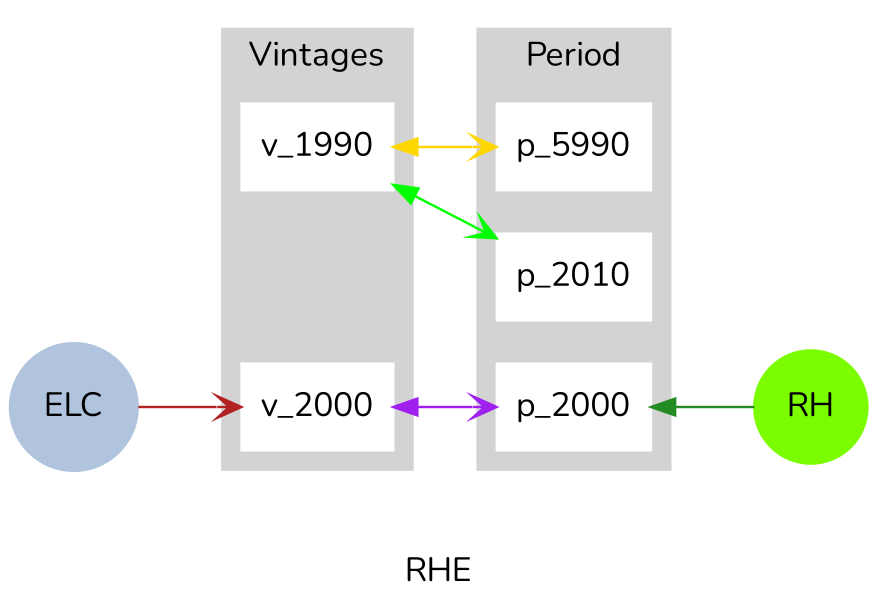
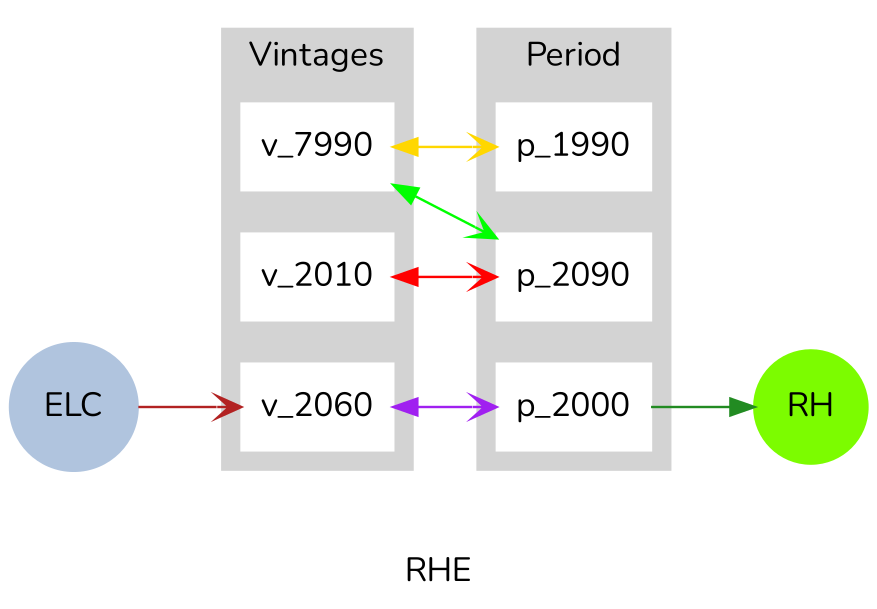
(317, 147) -> (317, 147)
(574, 147) -> (574, 147)
none -> (317, 277)
(574, 277) -> (574, 277)
(317, 407) -> (317, 407)
(715, 407) -> (691, 407)
